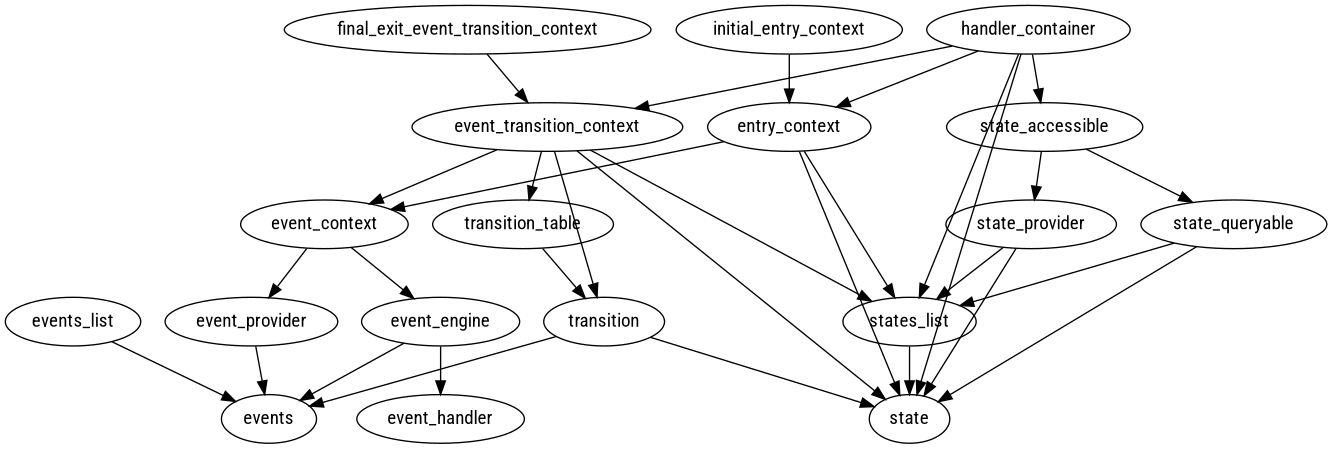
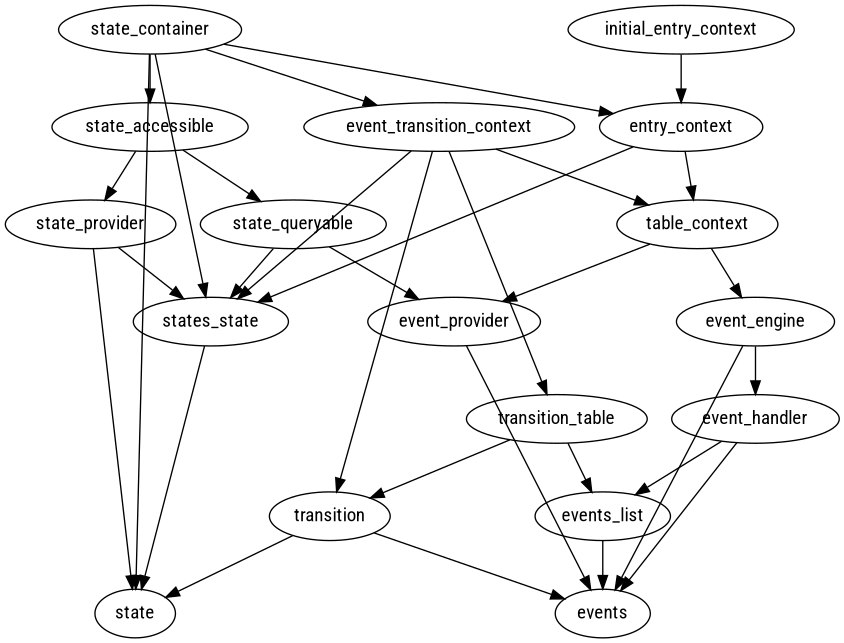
(468, 30) -> none
(1028, 30) -> (150, 30)
(324, 224) -> (697, 224)
(847, 267) -> none
(726, 271) -> none
(1073, 321) -> (368, 270)
(910, 322) -> (211, 322)
none -> (694, 459)
none -> (577, 462)
none -> (683, 511)
